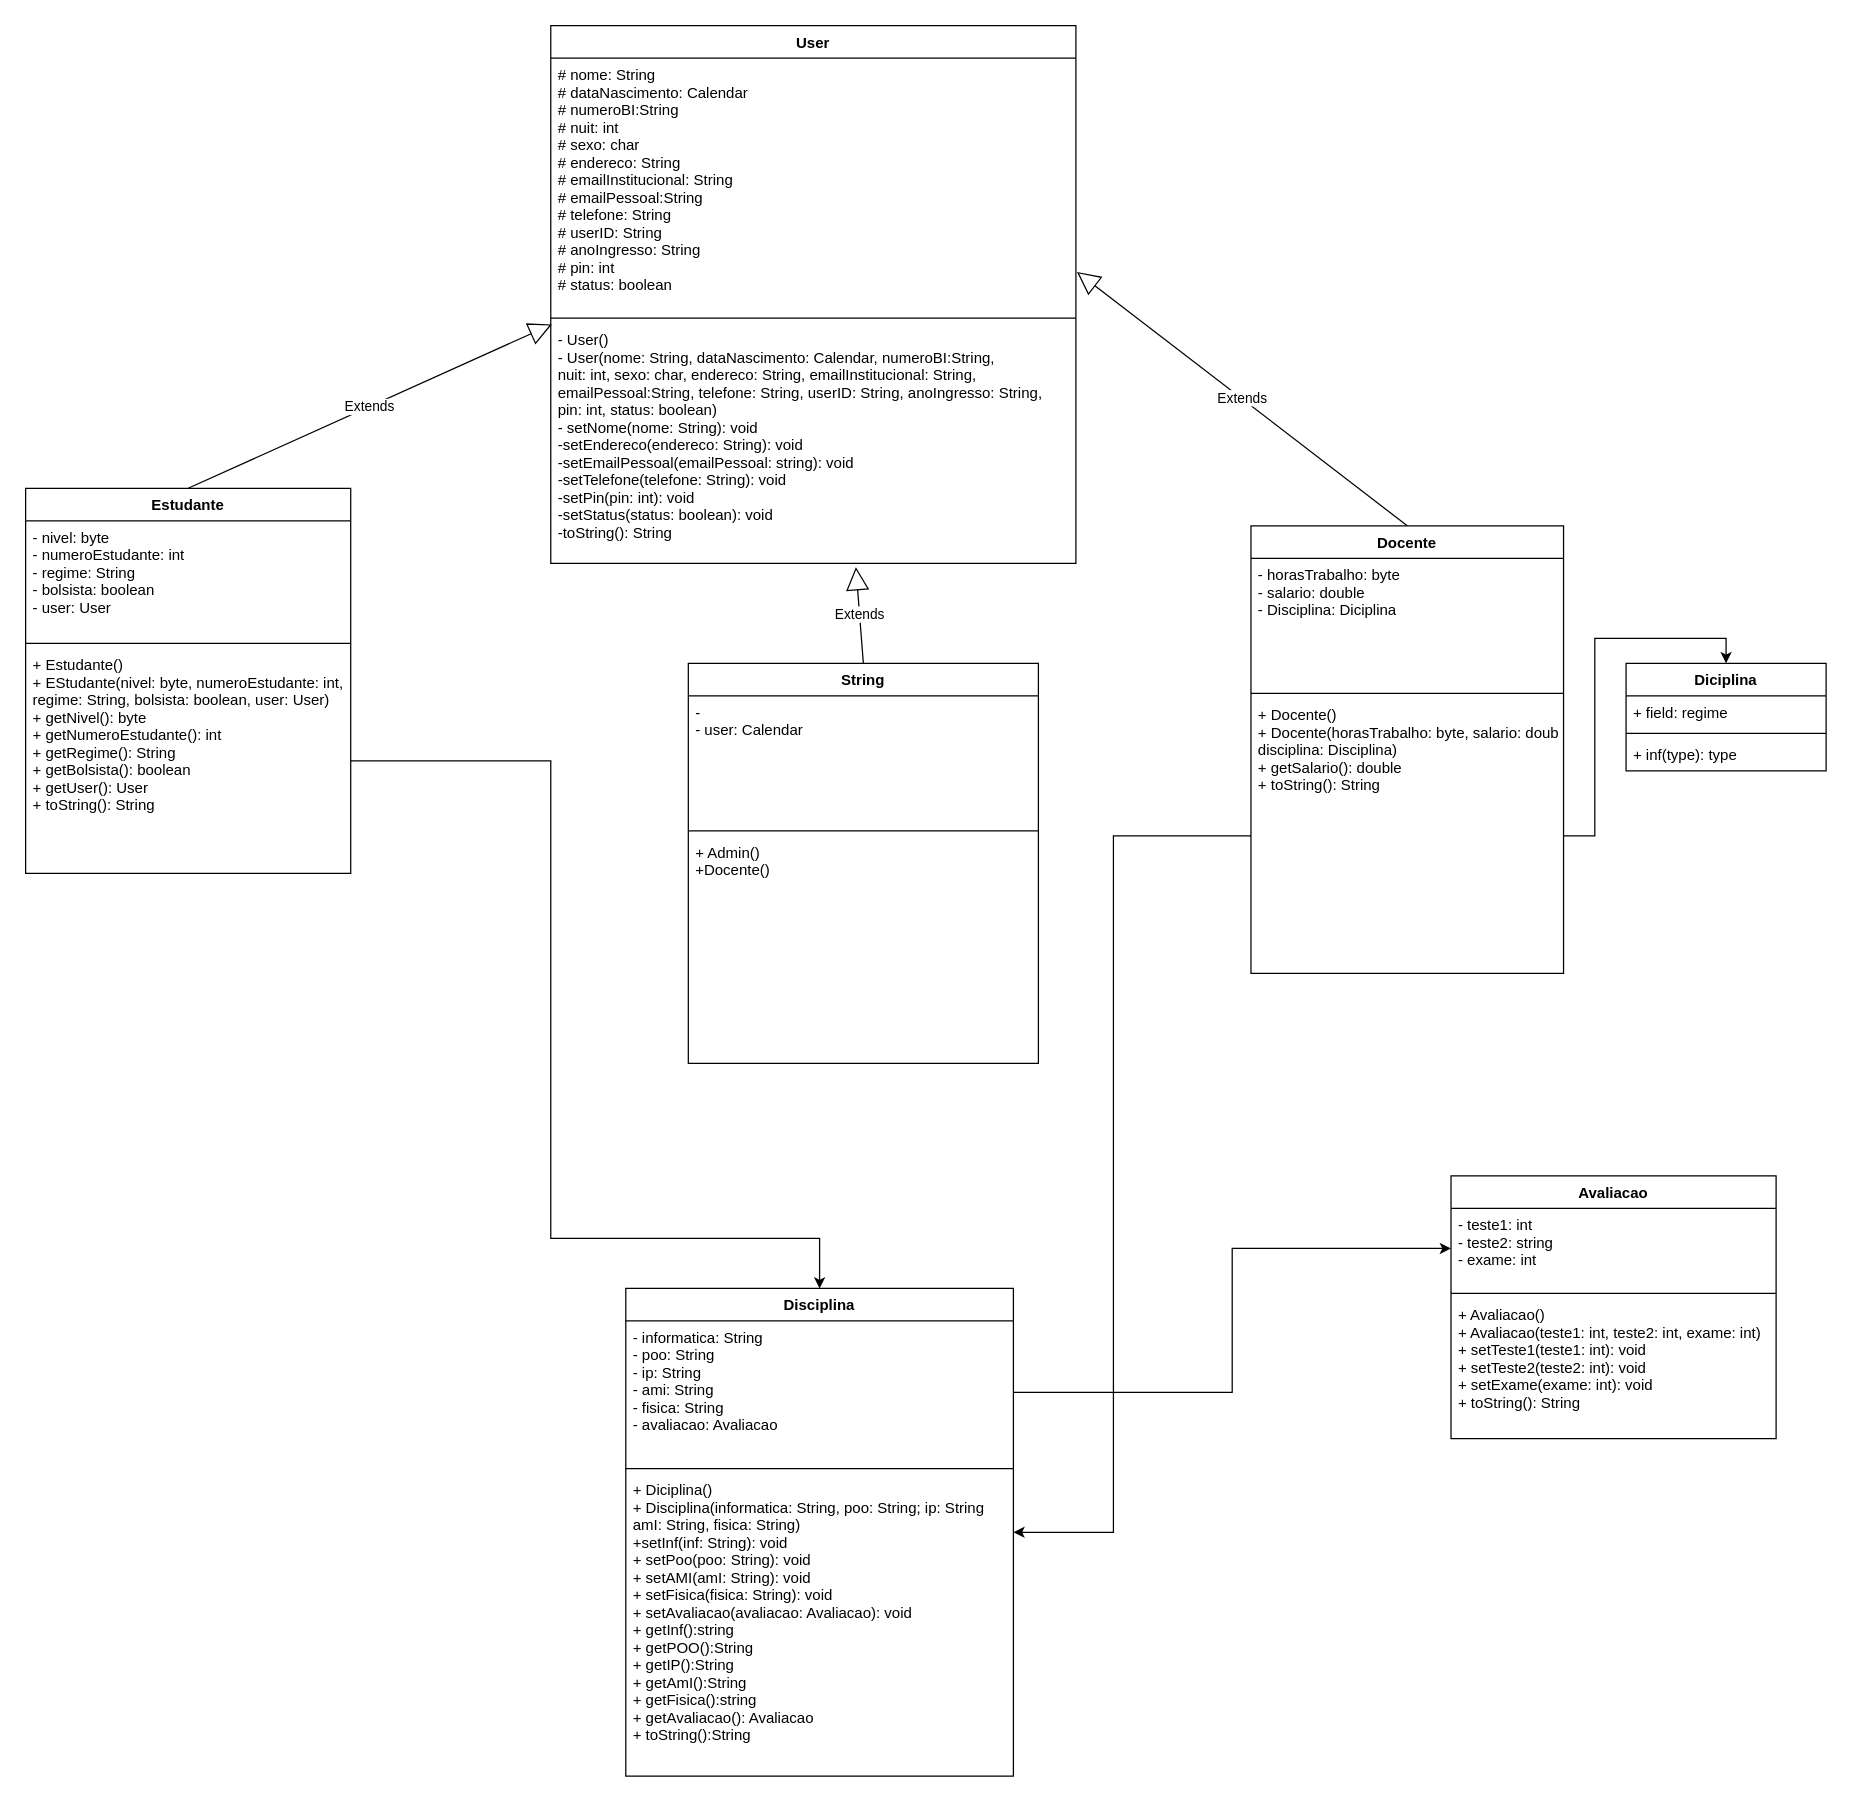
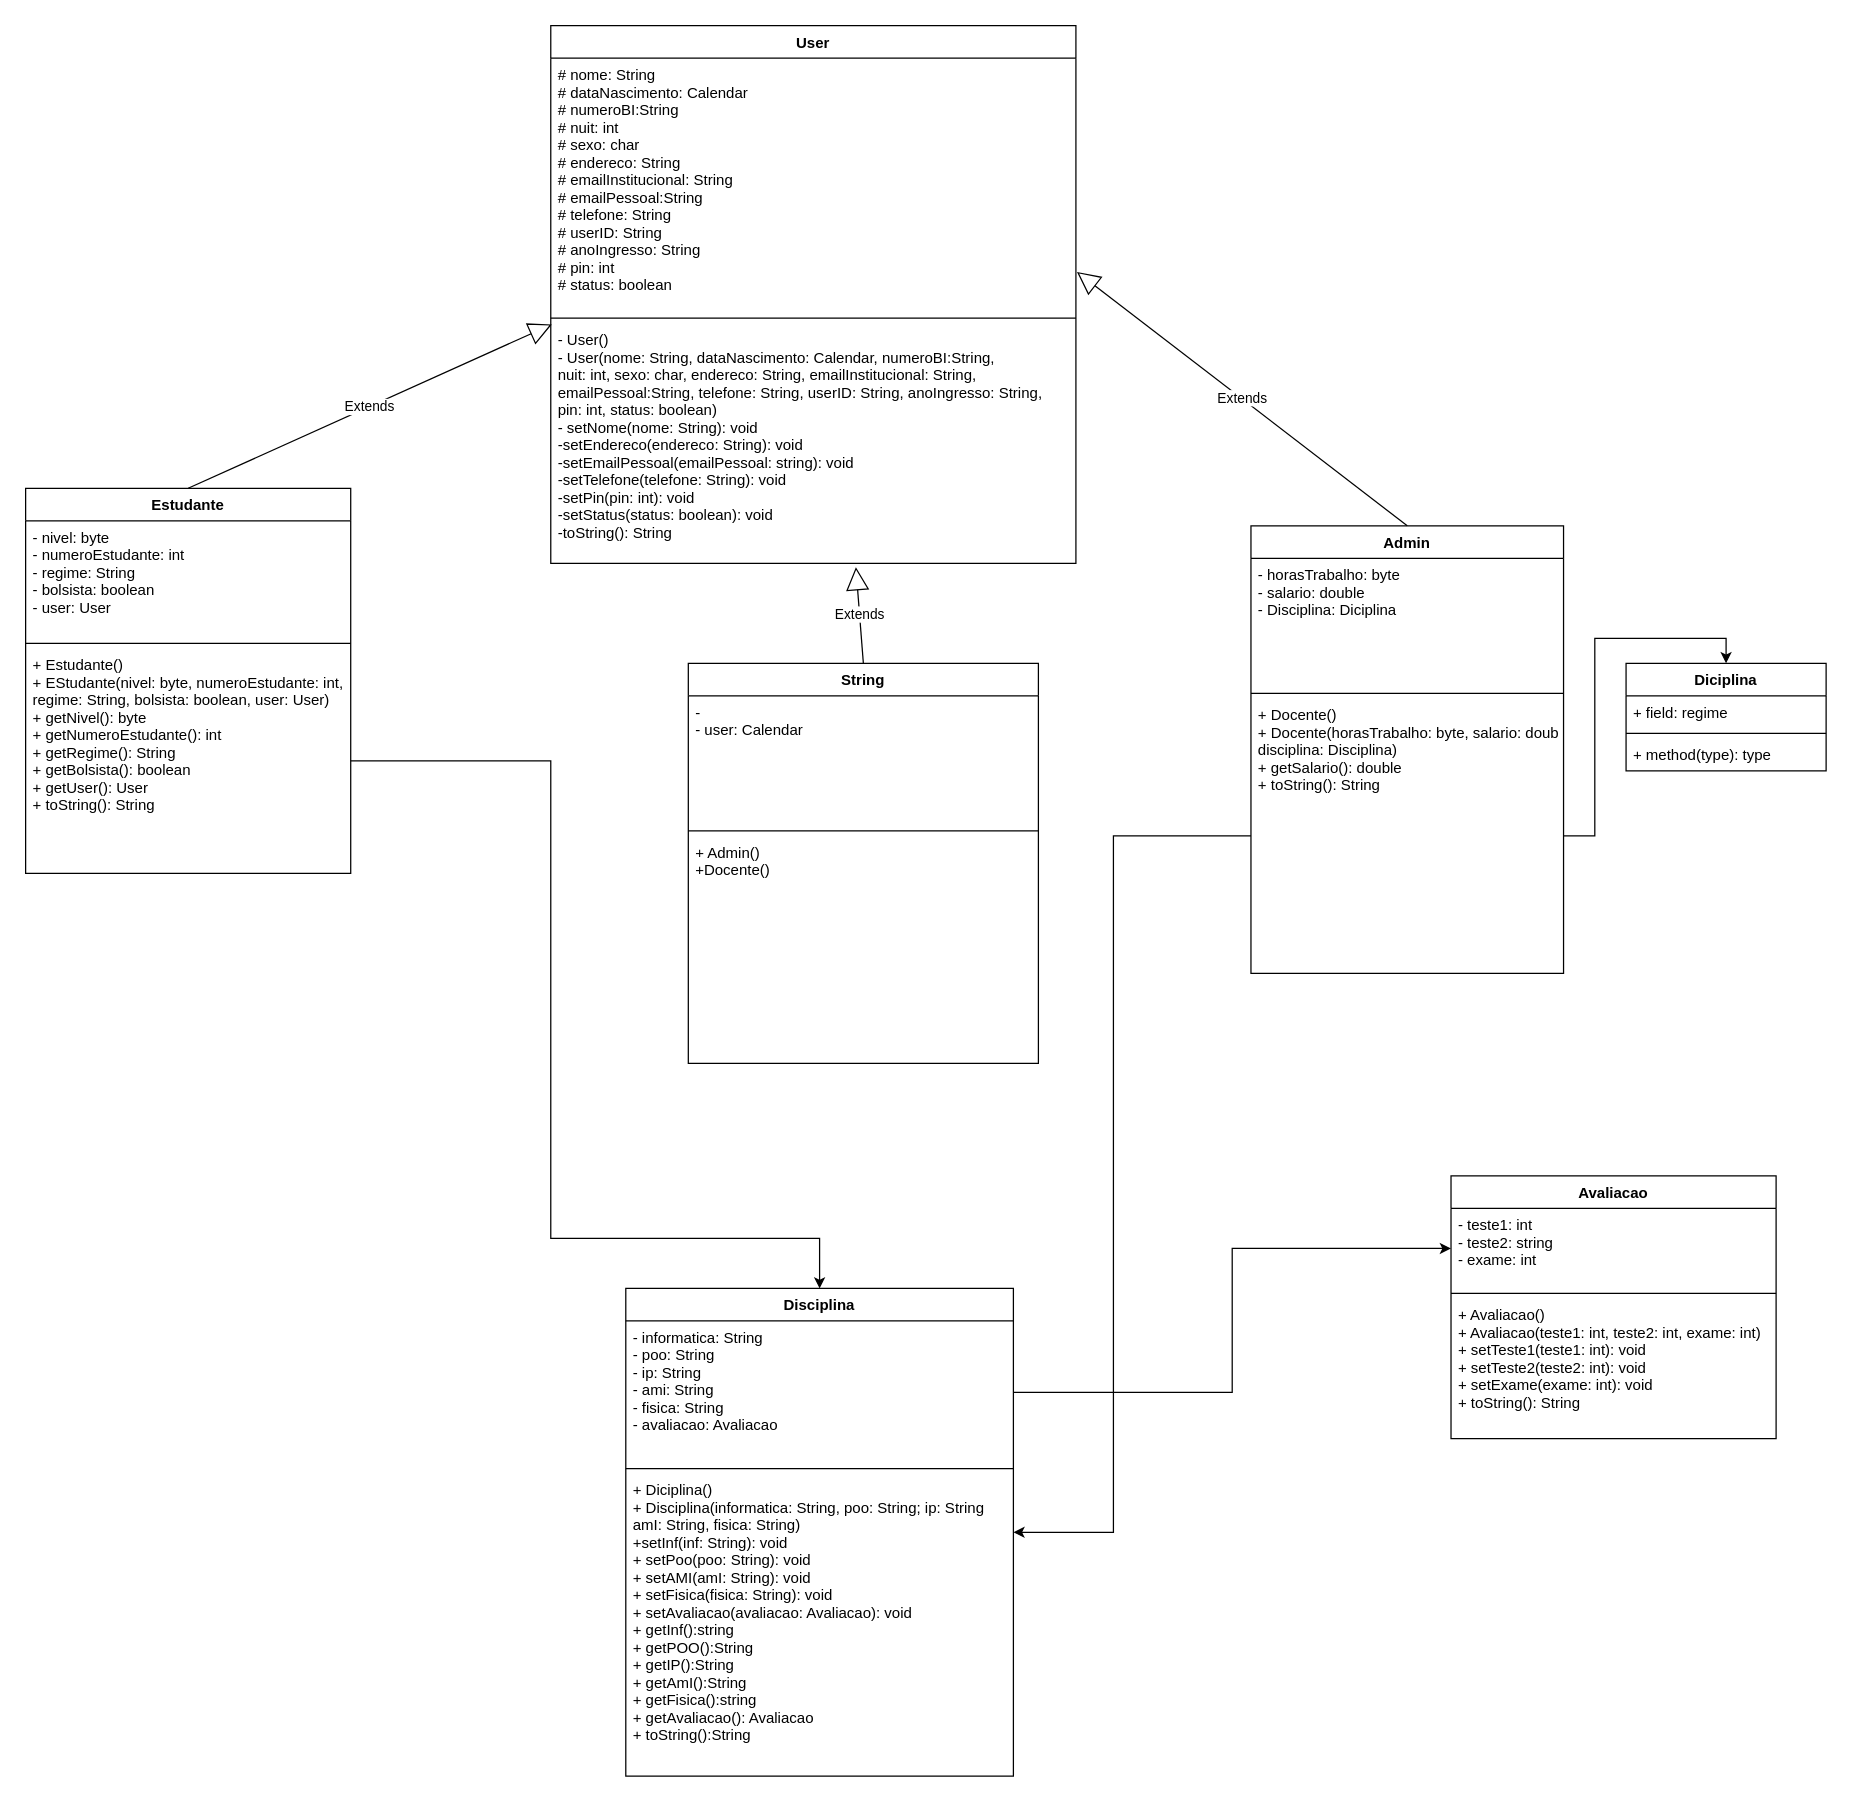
(1406, 543) -> (1406, 543)
(1696, 755) -> (1711, 755)
